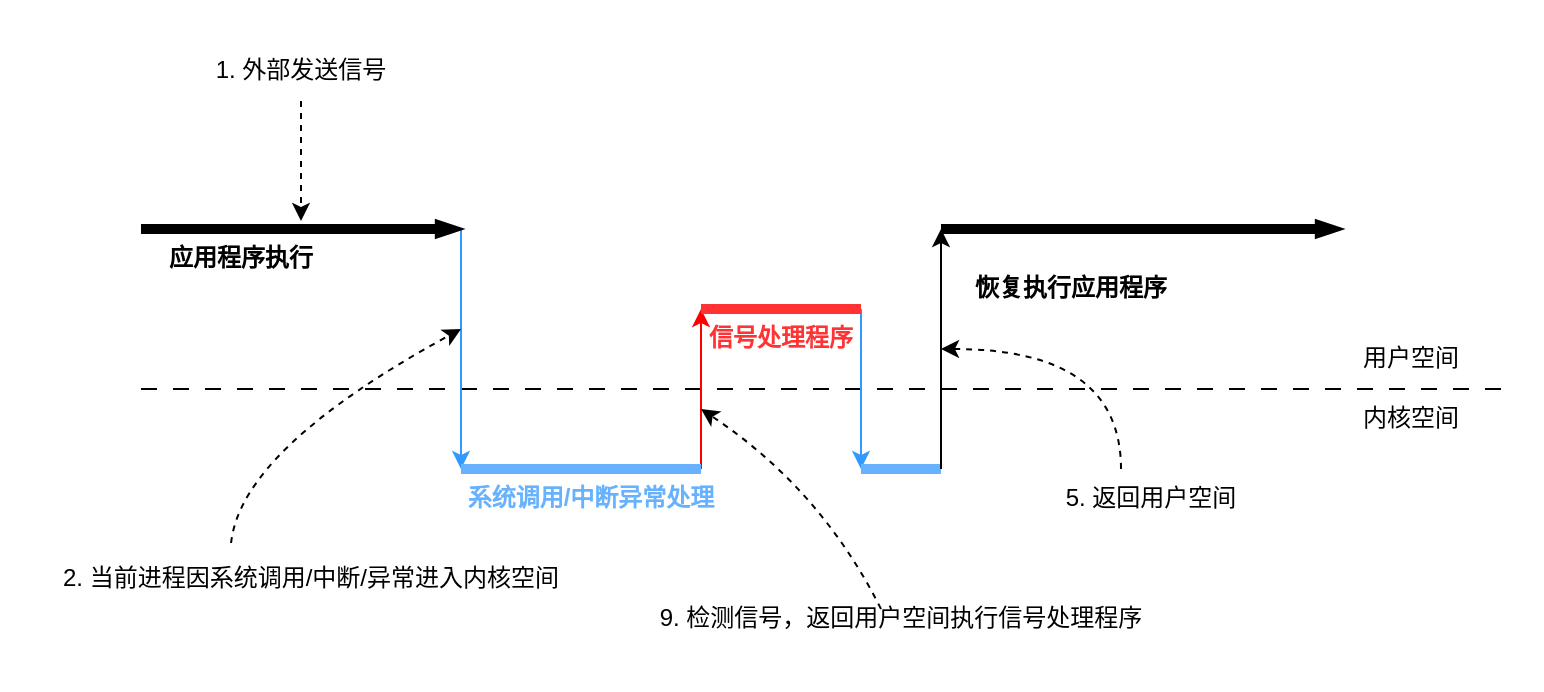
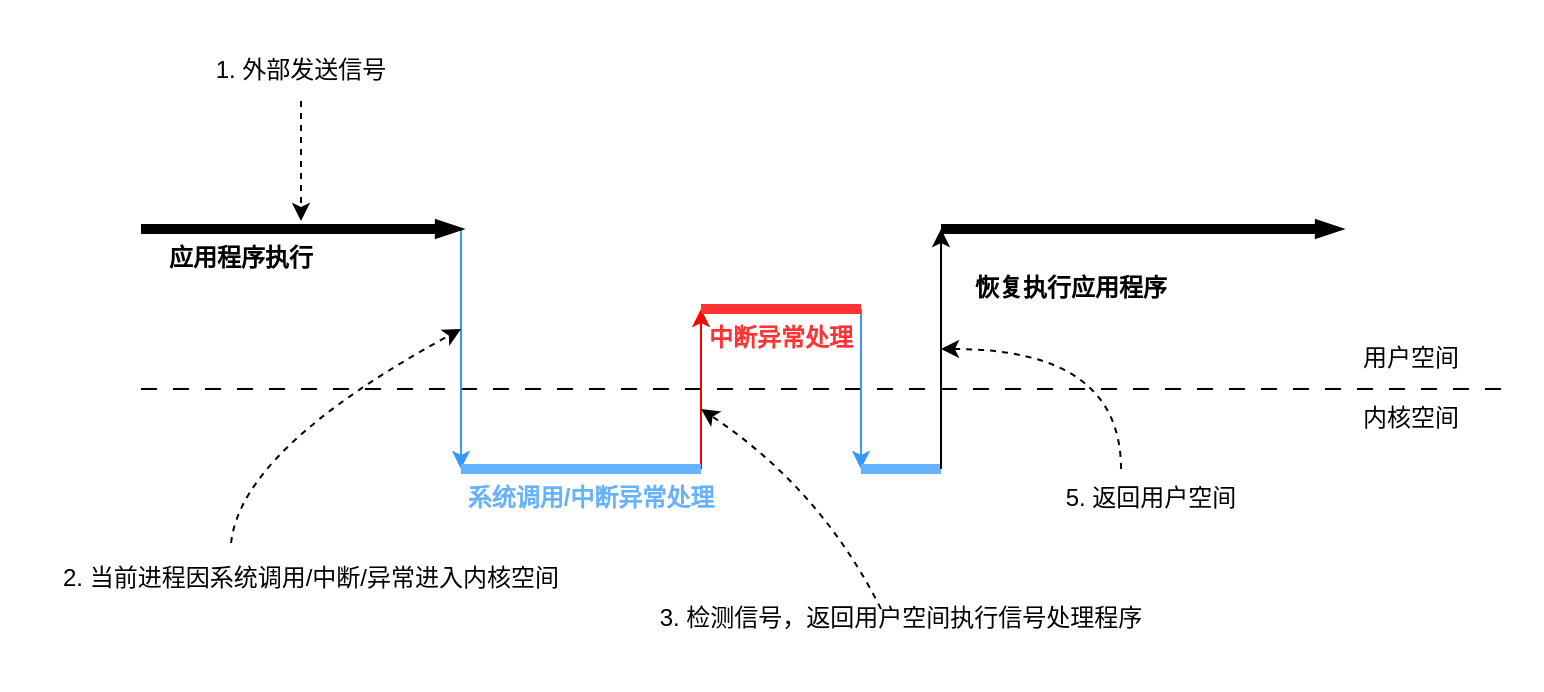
(782, 339) -> (782, 339)
(902, 619) -> (902, 619)
